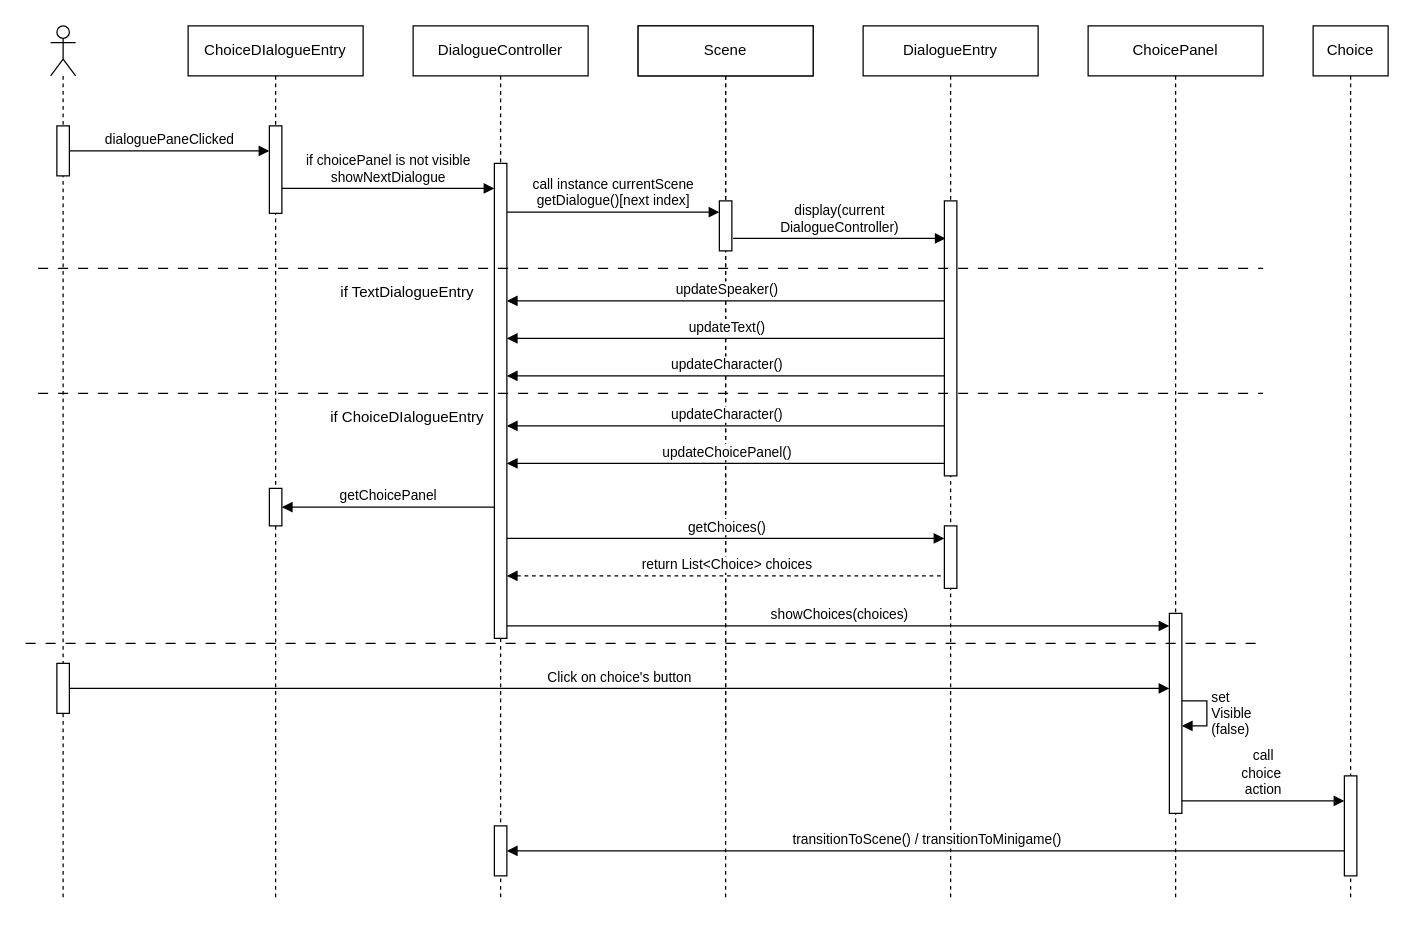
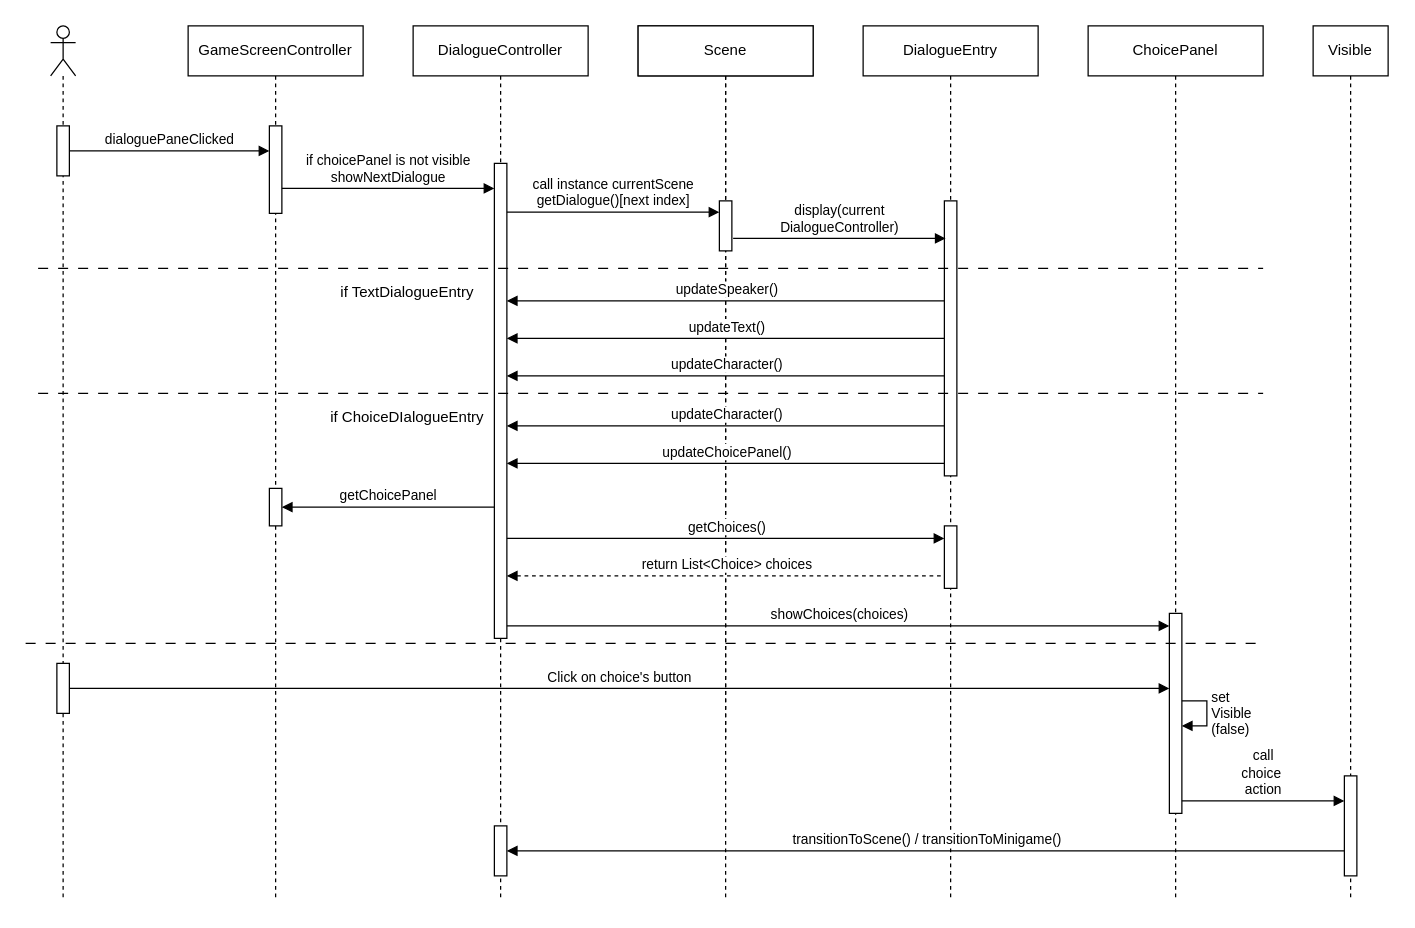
(276, 51) -> (276, 51)
(1351, 51) -> (1351, 51)
